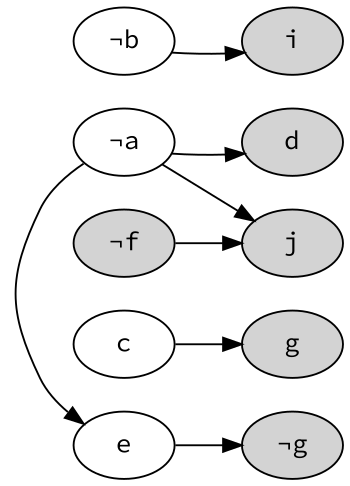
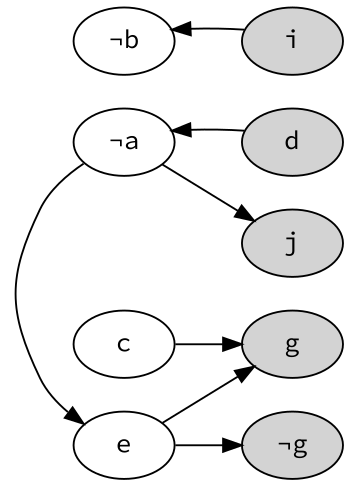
(199, 54) -> (218, 29)
(199, 155) -> (218, 130)
(124, 243) -> none
none -> (200, 400)
